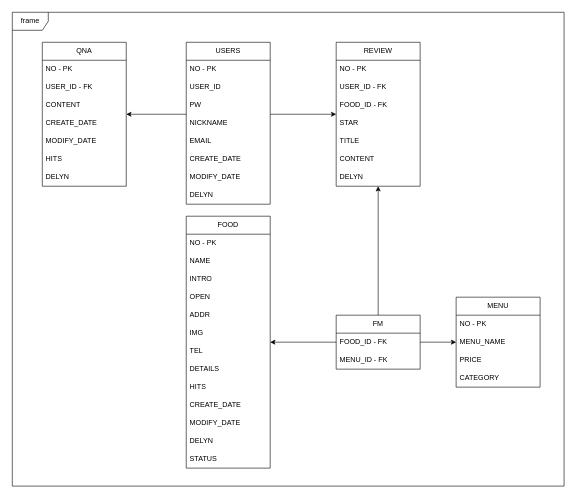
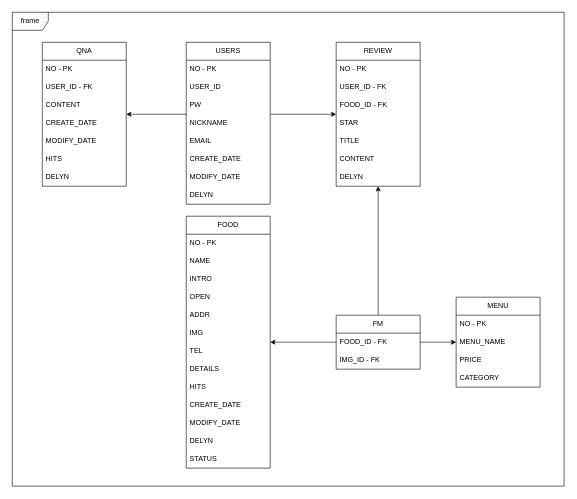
(362, 360) -> (360, 360)
